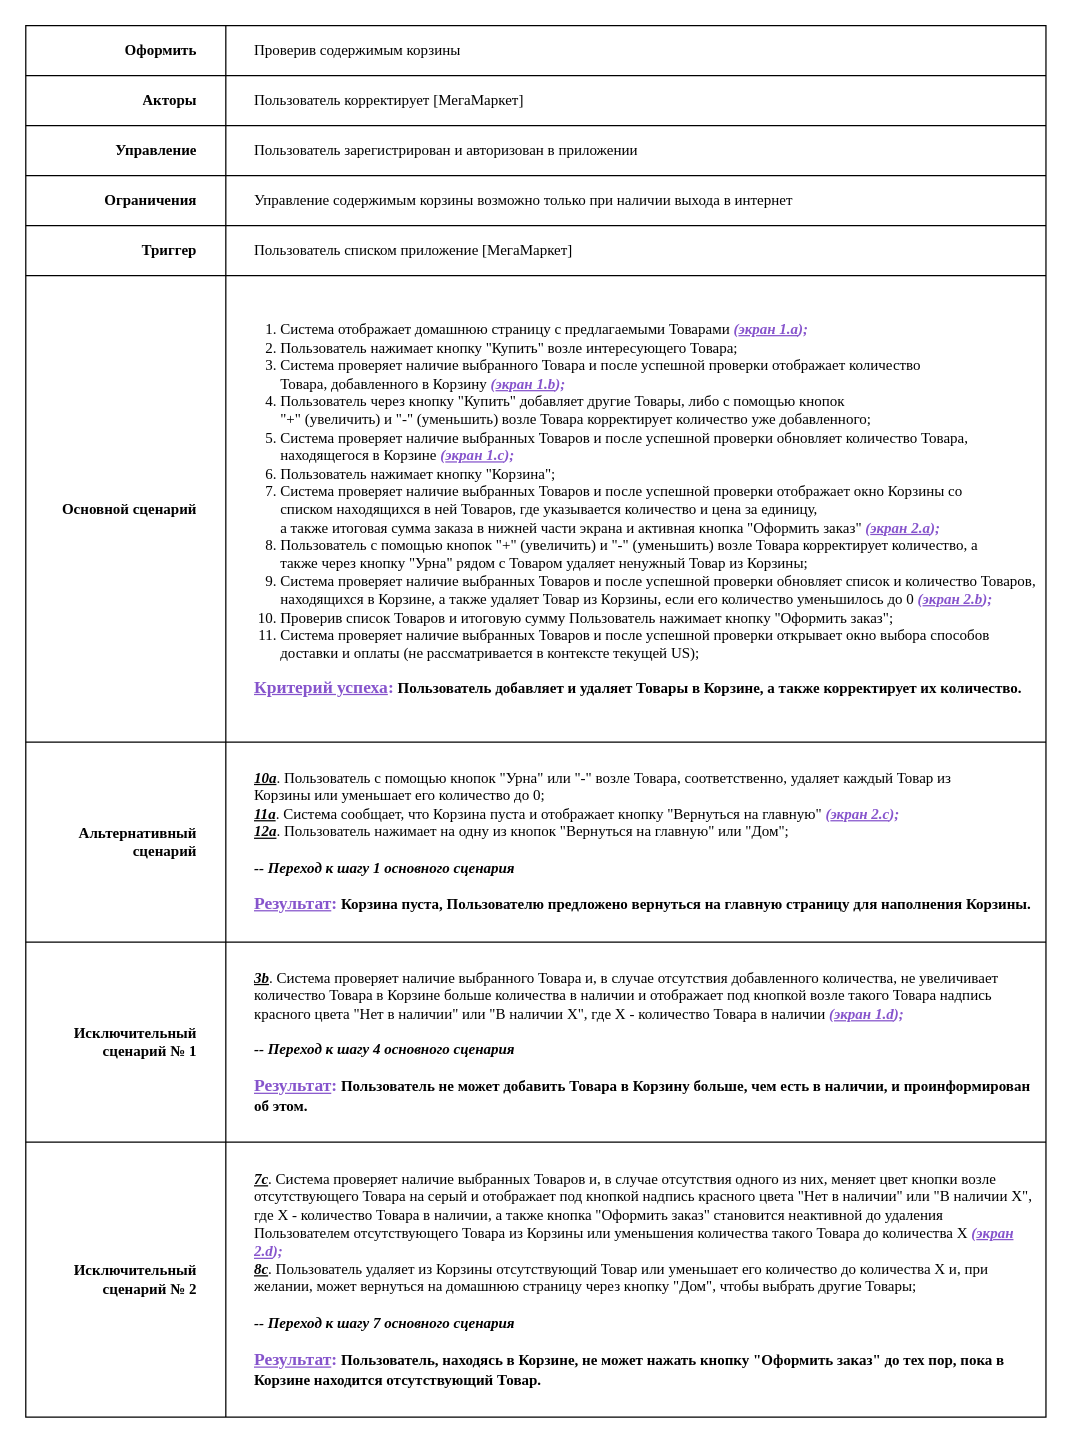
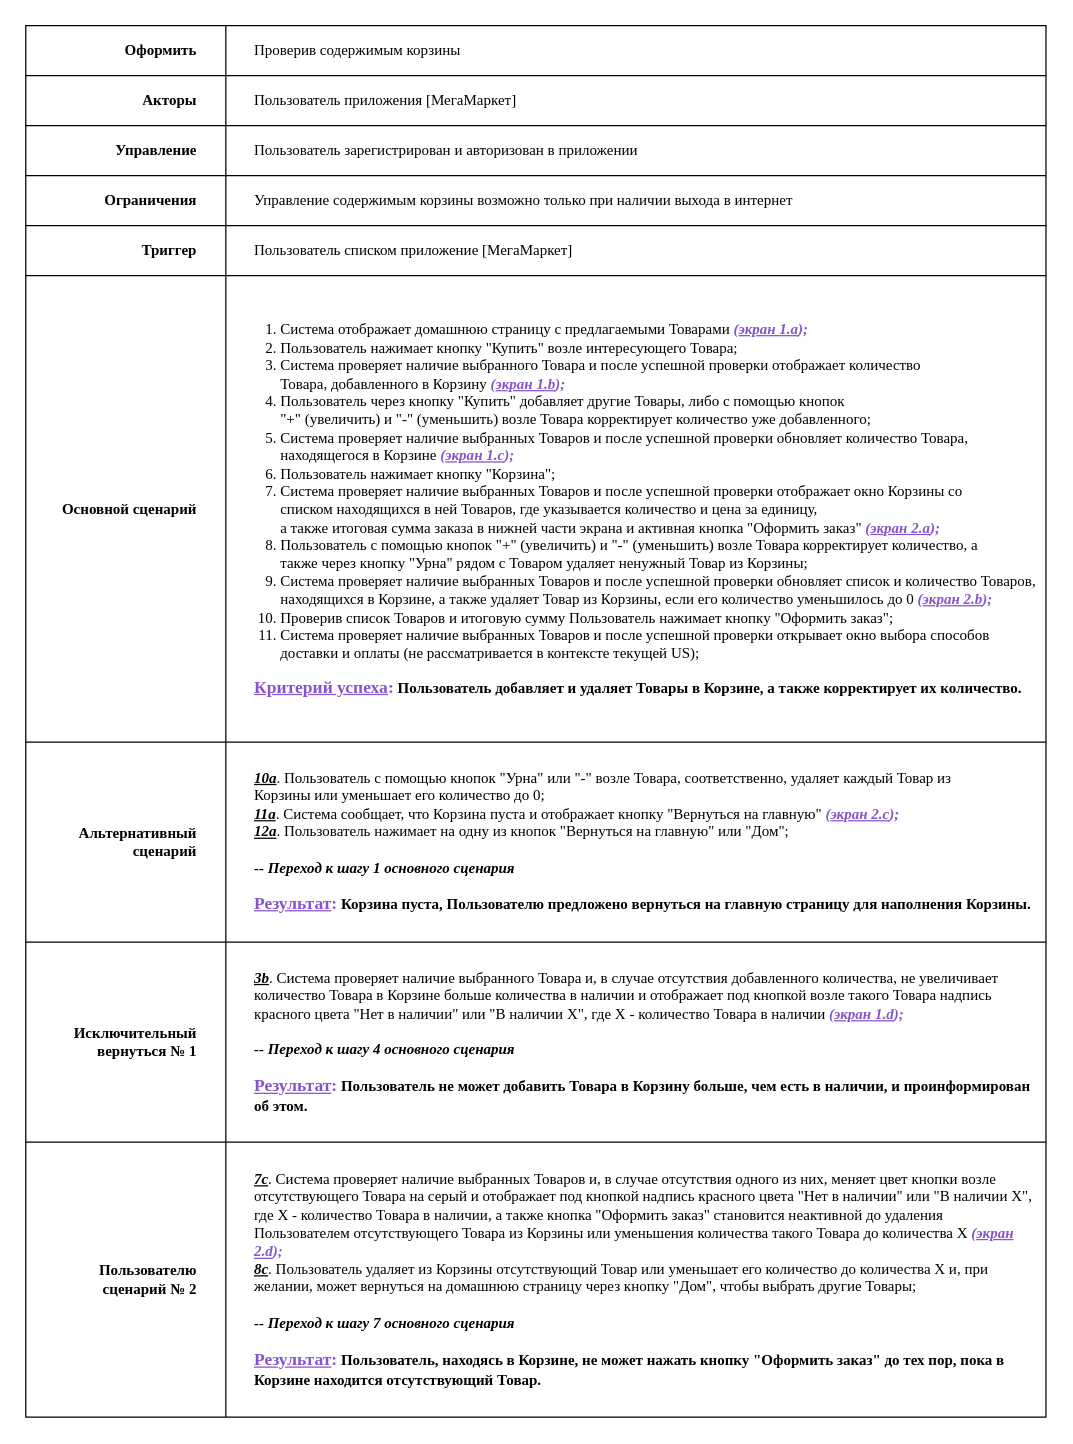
(410, 101) -> (402, 101)
(111, 1042) -> (111, 1042)
(111, 1279) -> (111, 1279)
